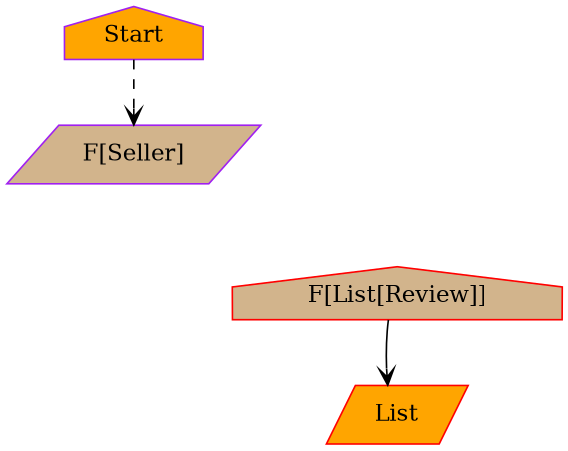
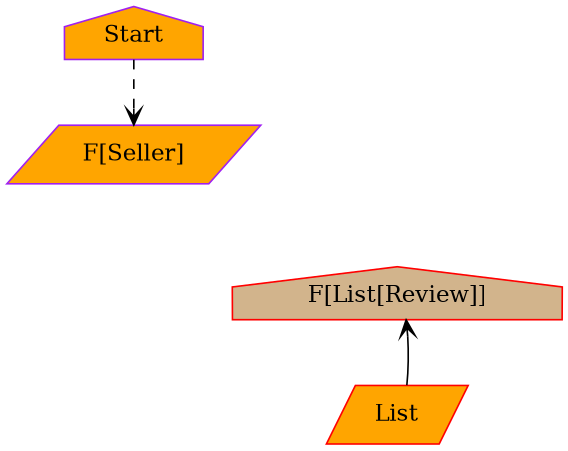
(134, 155) -> (134, 155)
(386, 344) -> (408, 361)
